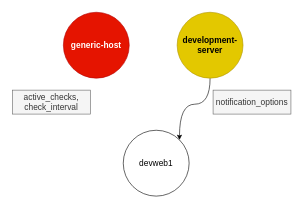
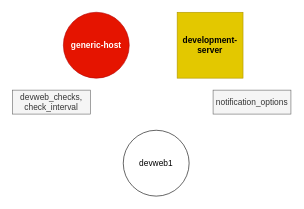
(210, 45) -> (210, 45)
(51, 102) -> (51, 102)
(182, 118) -> none
